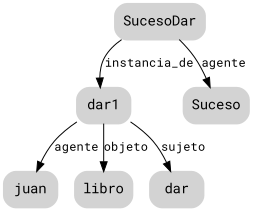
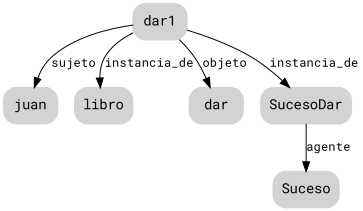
(106, 56) -> (238, 50)
(77, 148) -> (74, 64)
(126, 148) -> (150, 64)
(184, 148) -> (225, 64)
